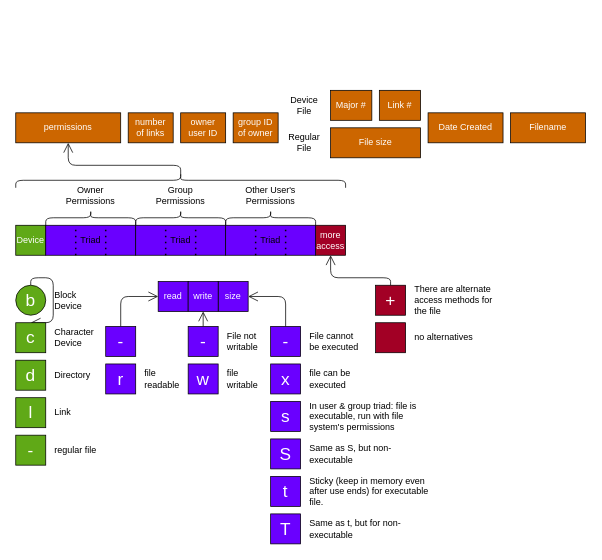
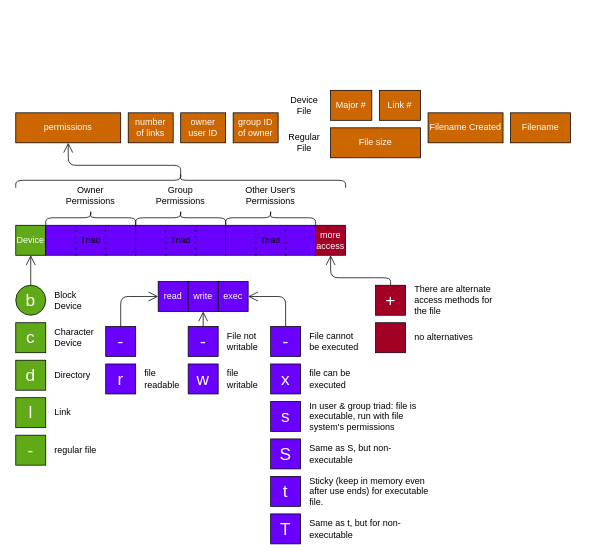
(465, 128) -> (465, 128)
(548, 128) -> (540, 128)
(53, 292) -> (30, 269)
(233, 297) -> (233, 297)
